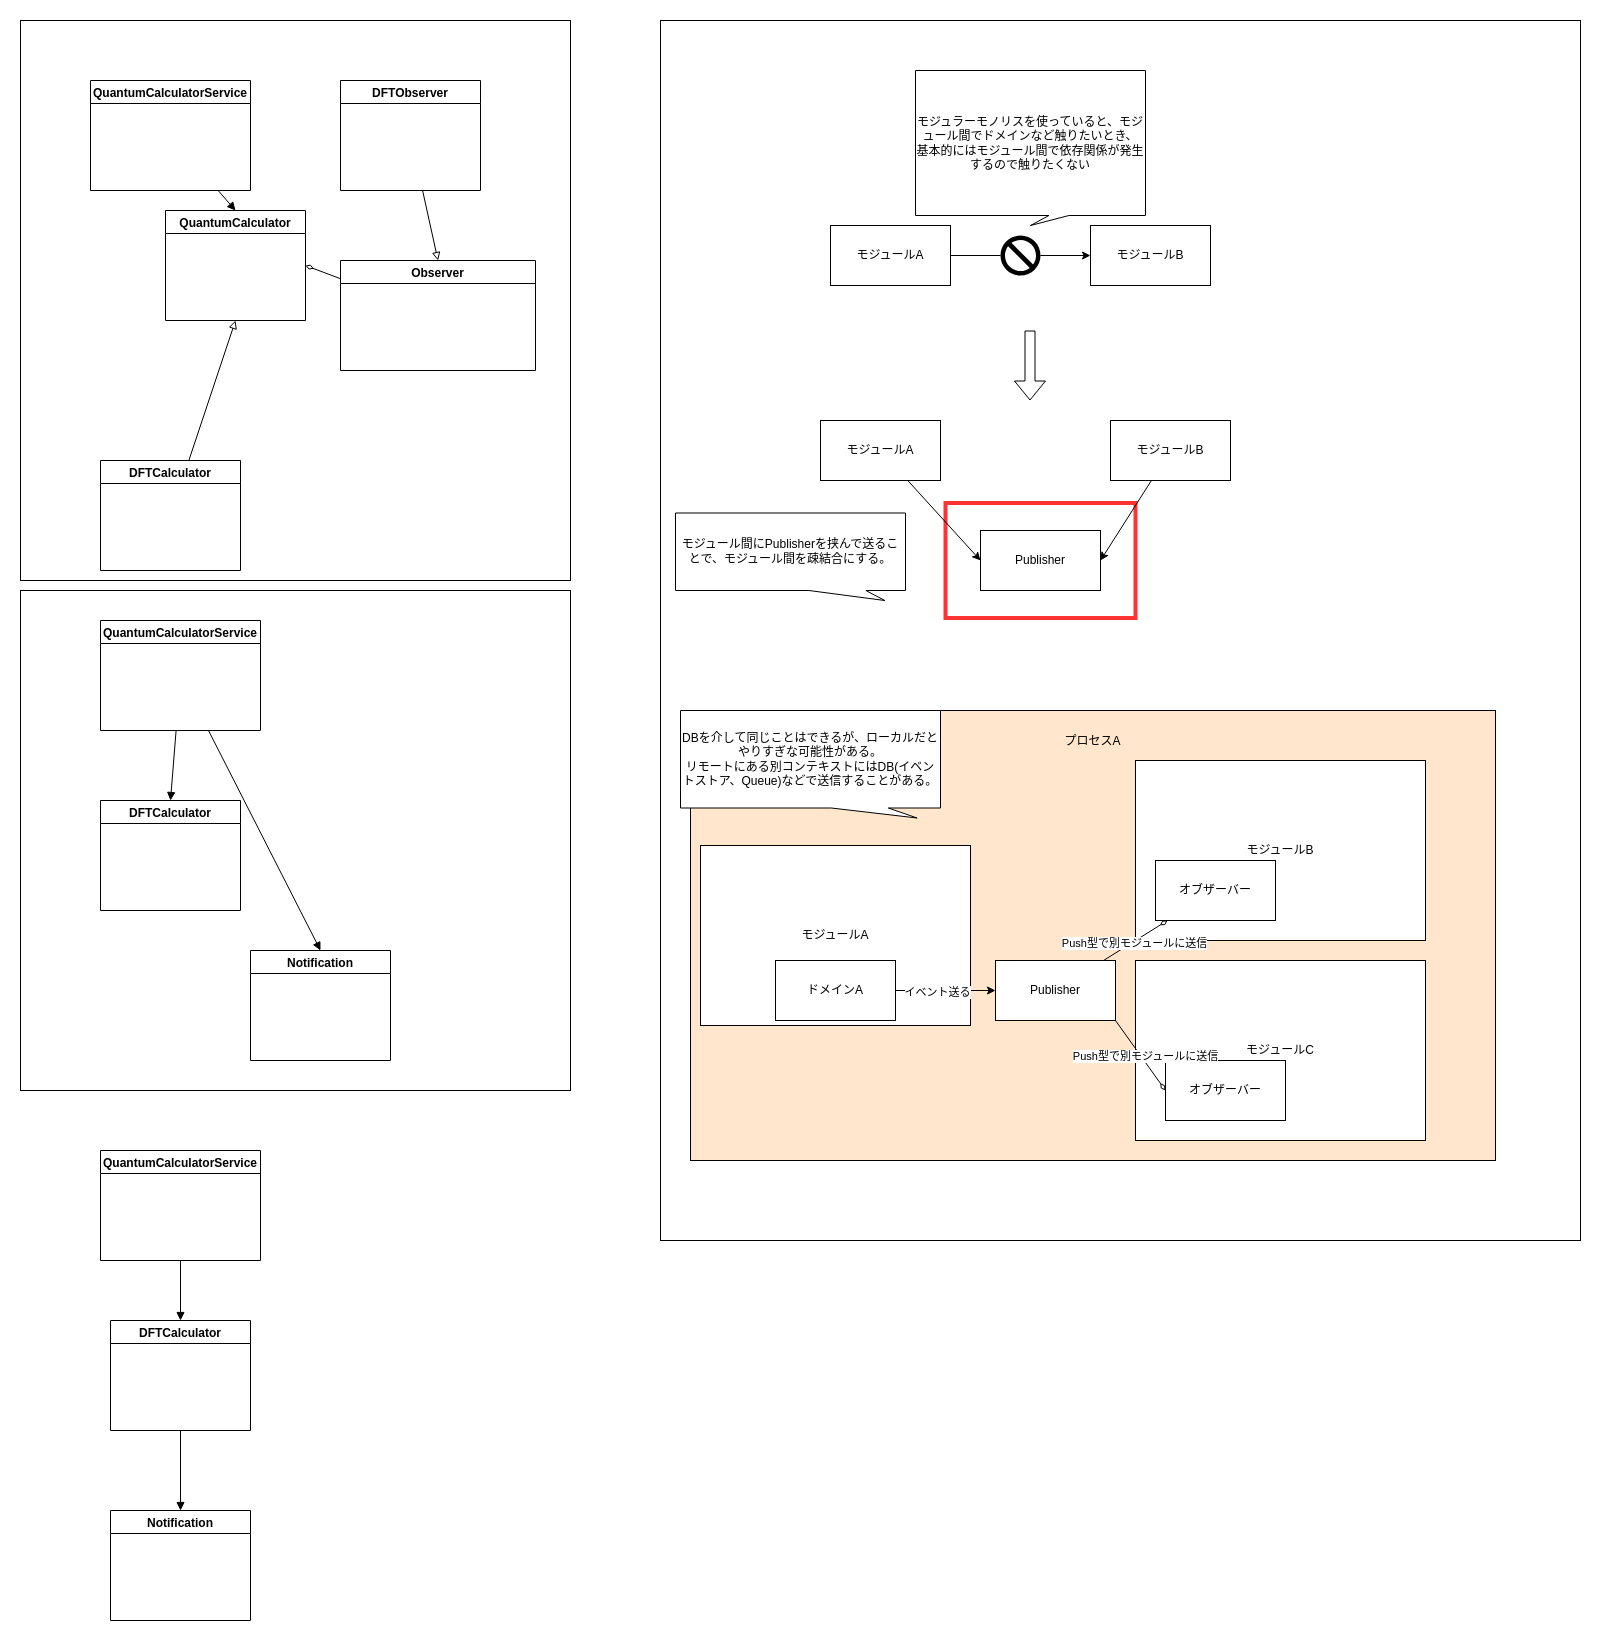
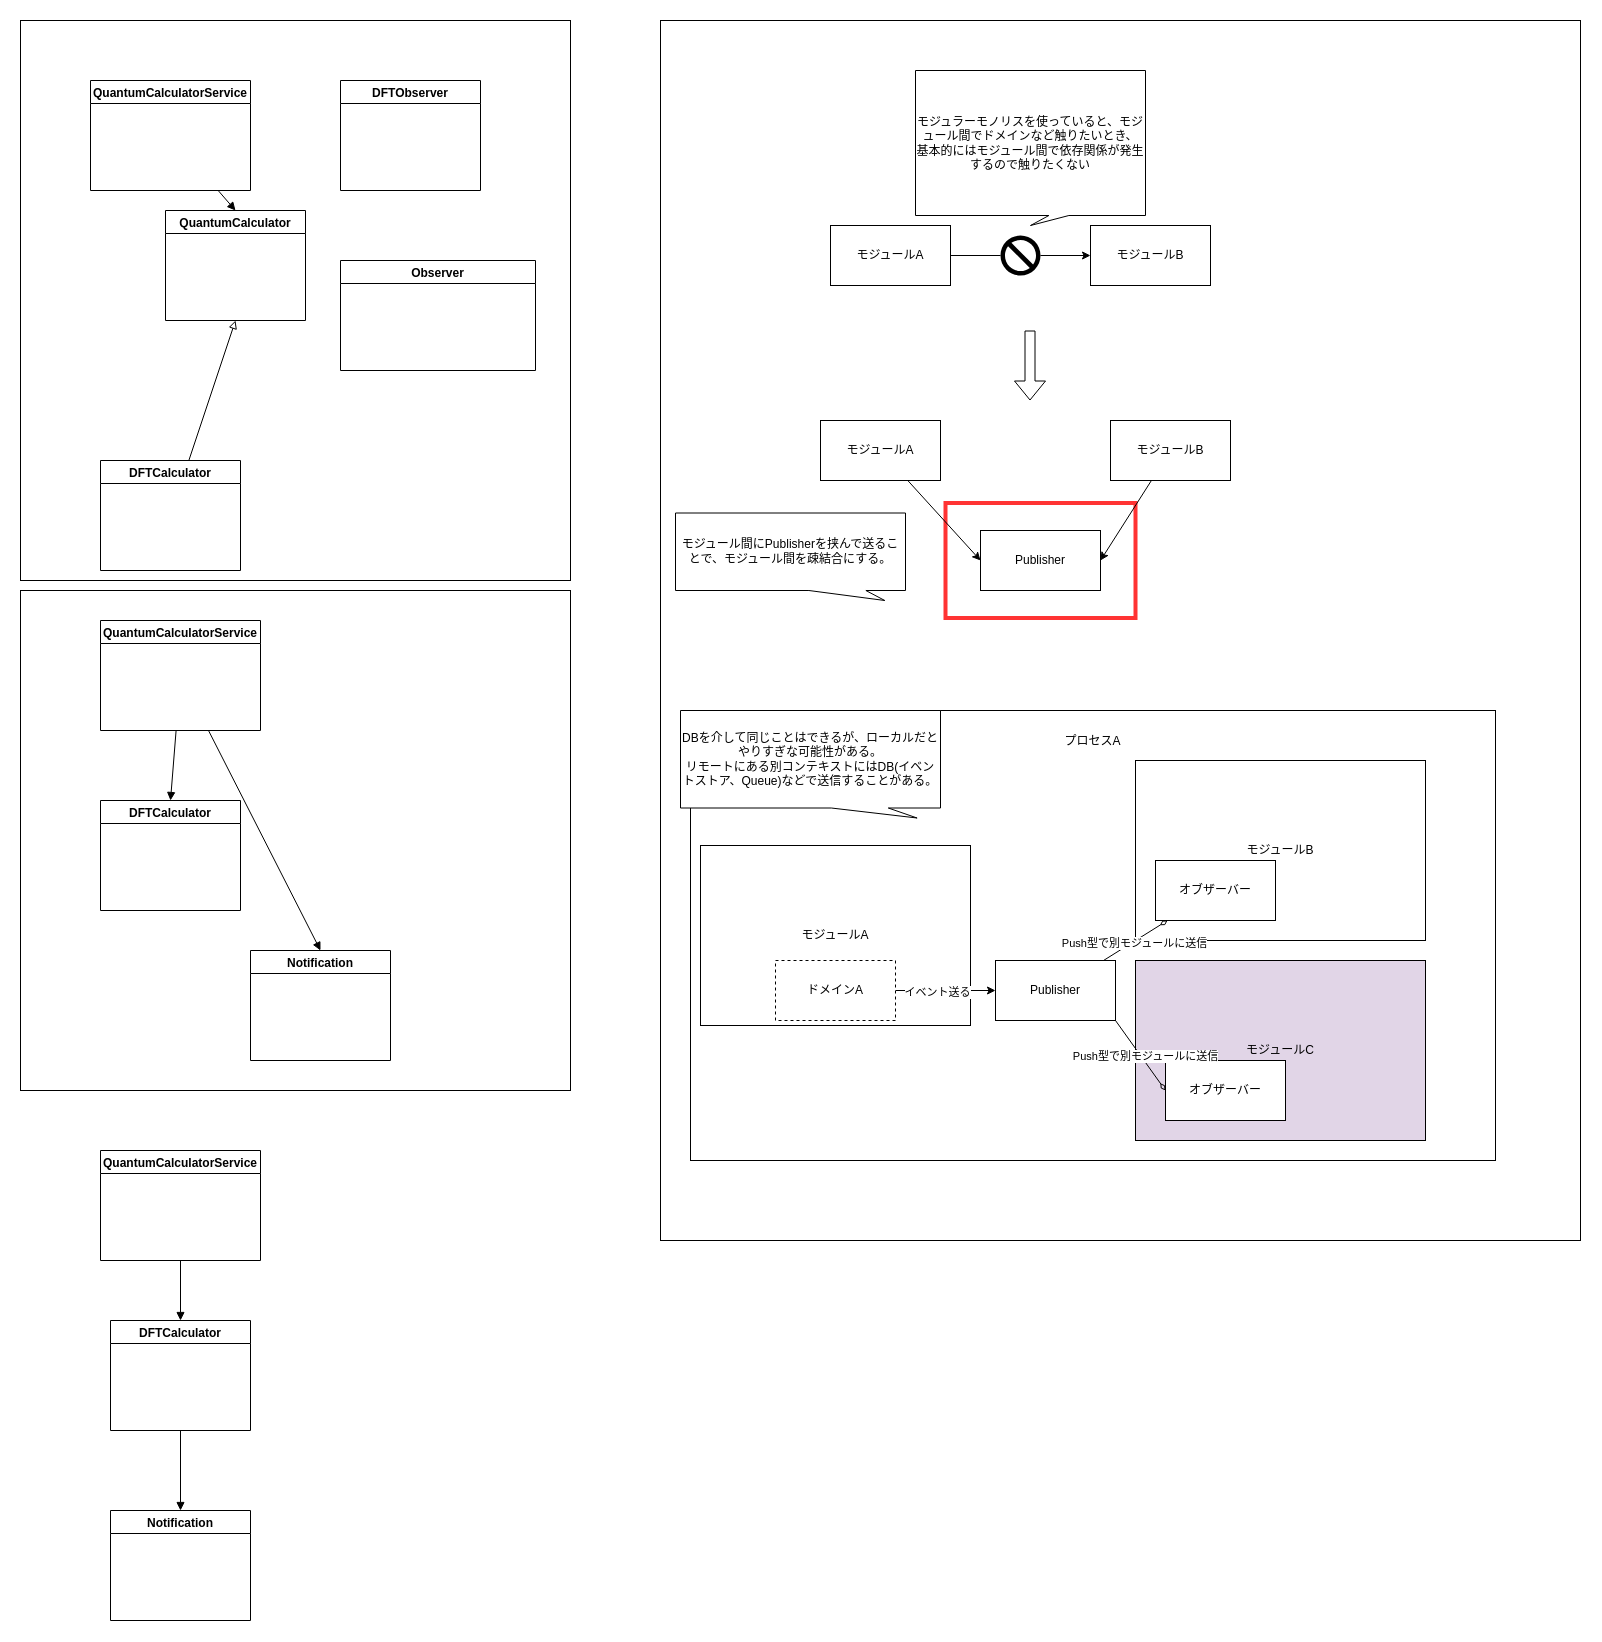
(430, 222) -> none
(327, 274) -> none
(1093, 936) -> (1093, 936)
(836, 991) -> (836, 991)
(1281, 1051) -> (1281, 1051)
